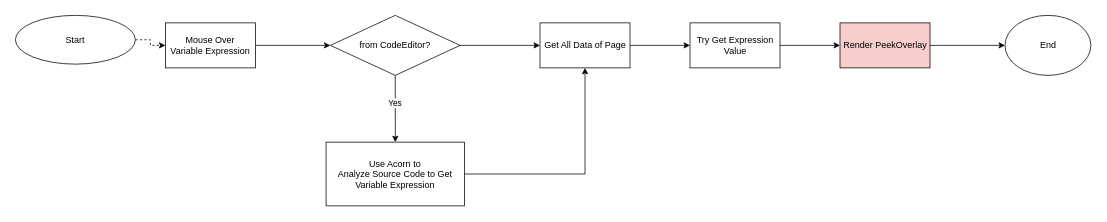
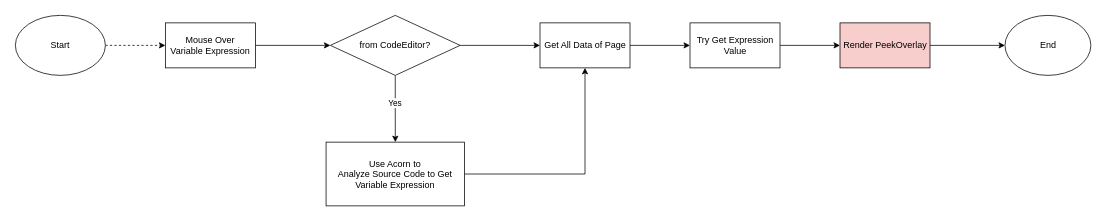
(75, 40) -> (60, 45)
